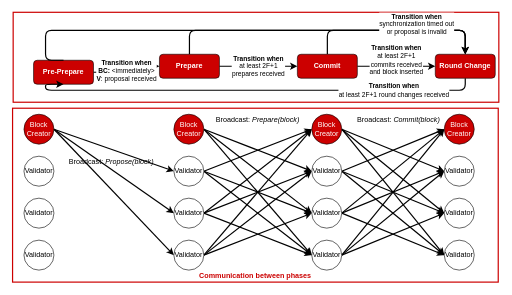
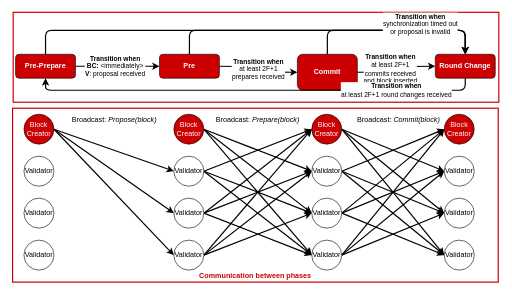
(189, 66) -> (189, 66)
(327, 66) -> (327, 72)
(63, 72) -> (45, 66)
(111, 162) -> (114, 120)
